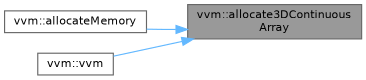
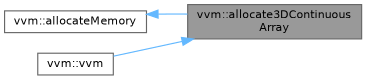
(161, 29) -> (173, 14)
